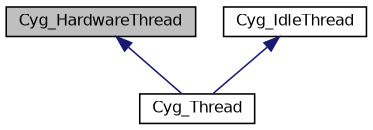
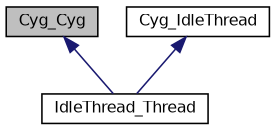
(101, 22) -> (52, 22)
(197, 109) -> (125, 109)
